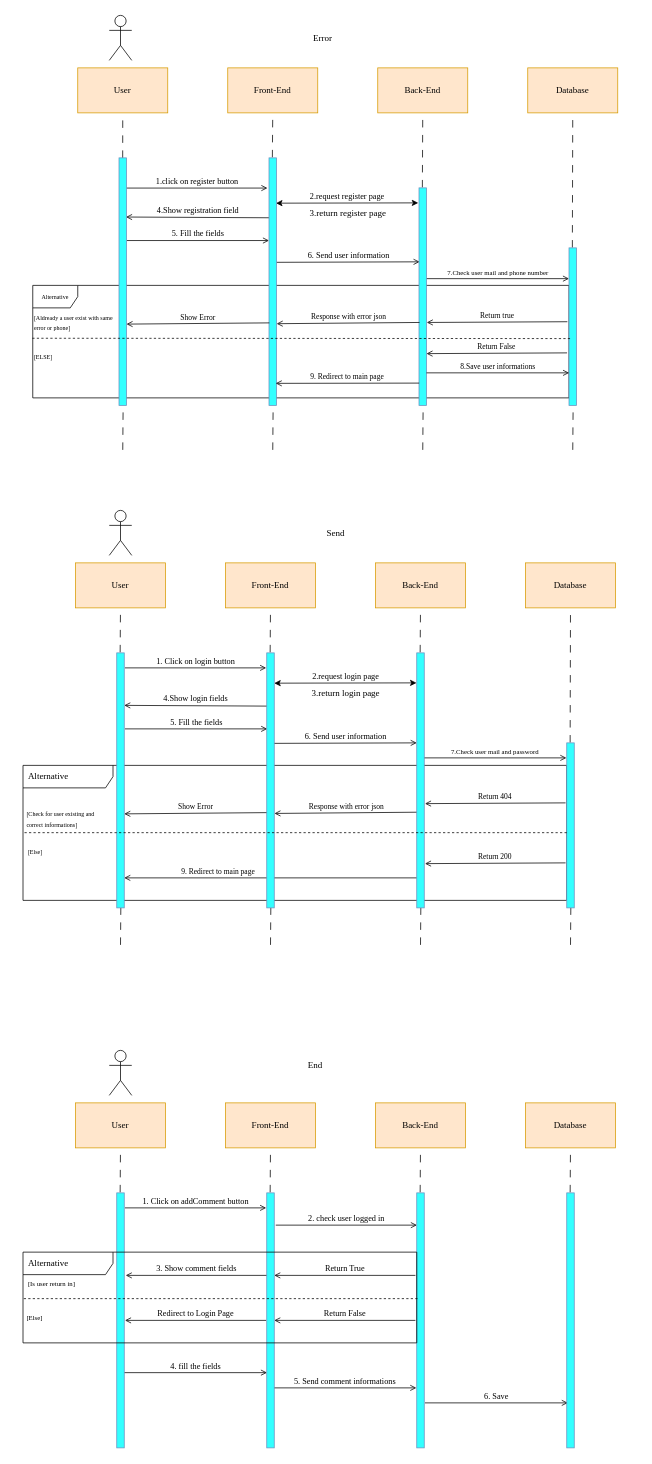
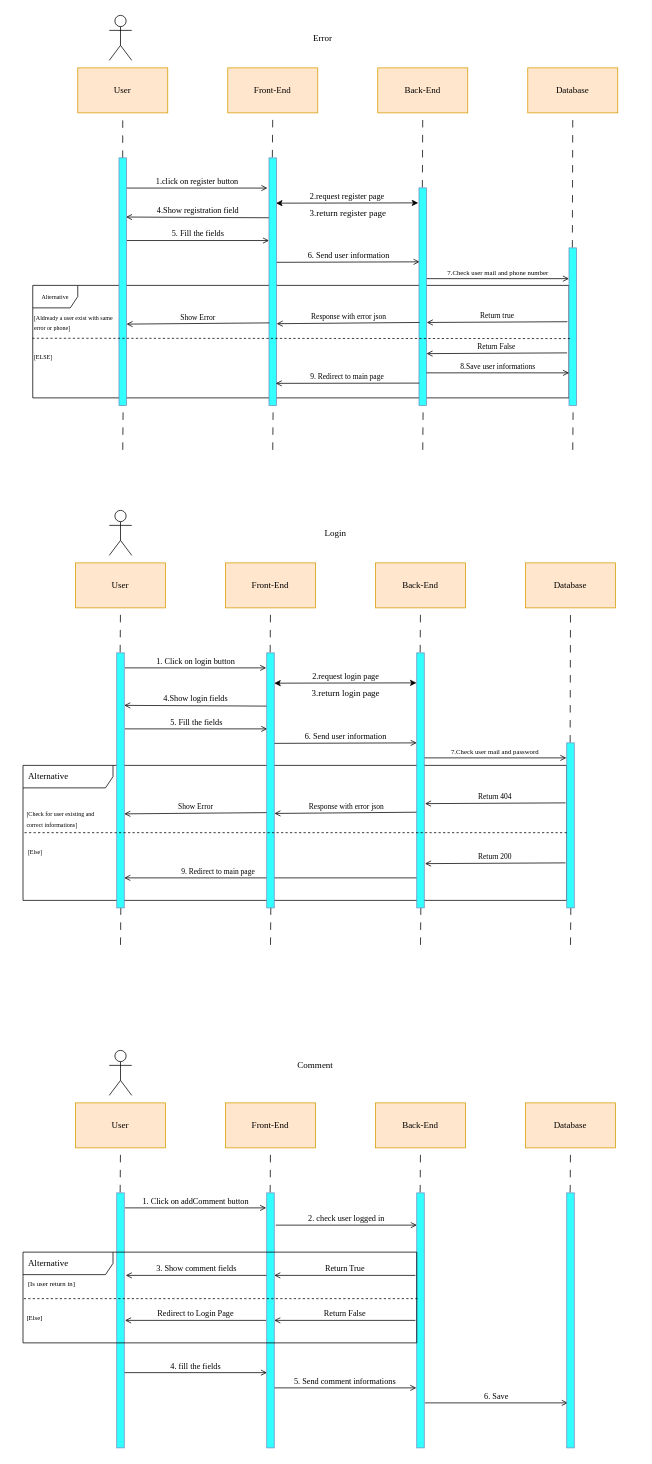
(336, 533) -> (336, 533)
(315, 1065) -> (315, 1065)
